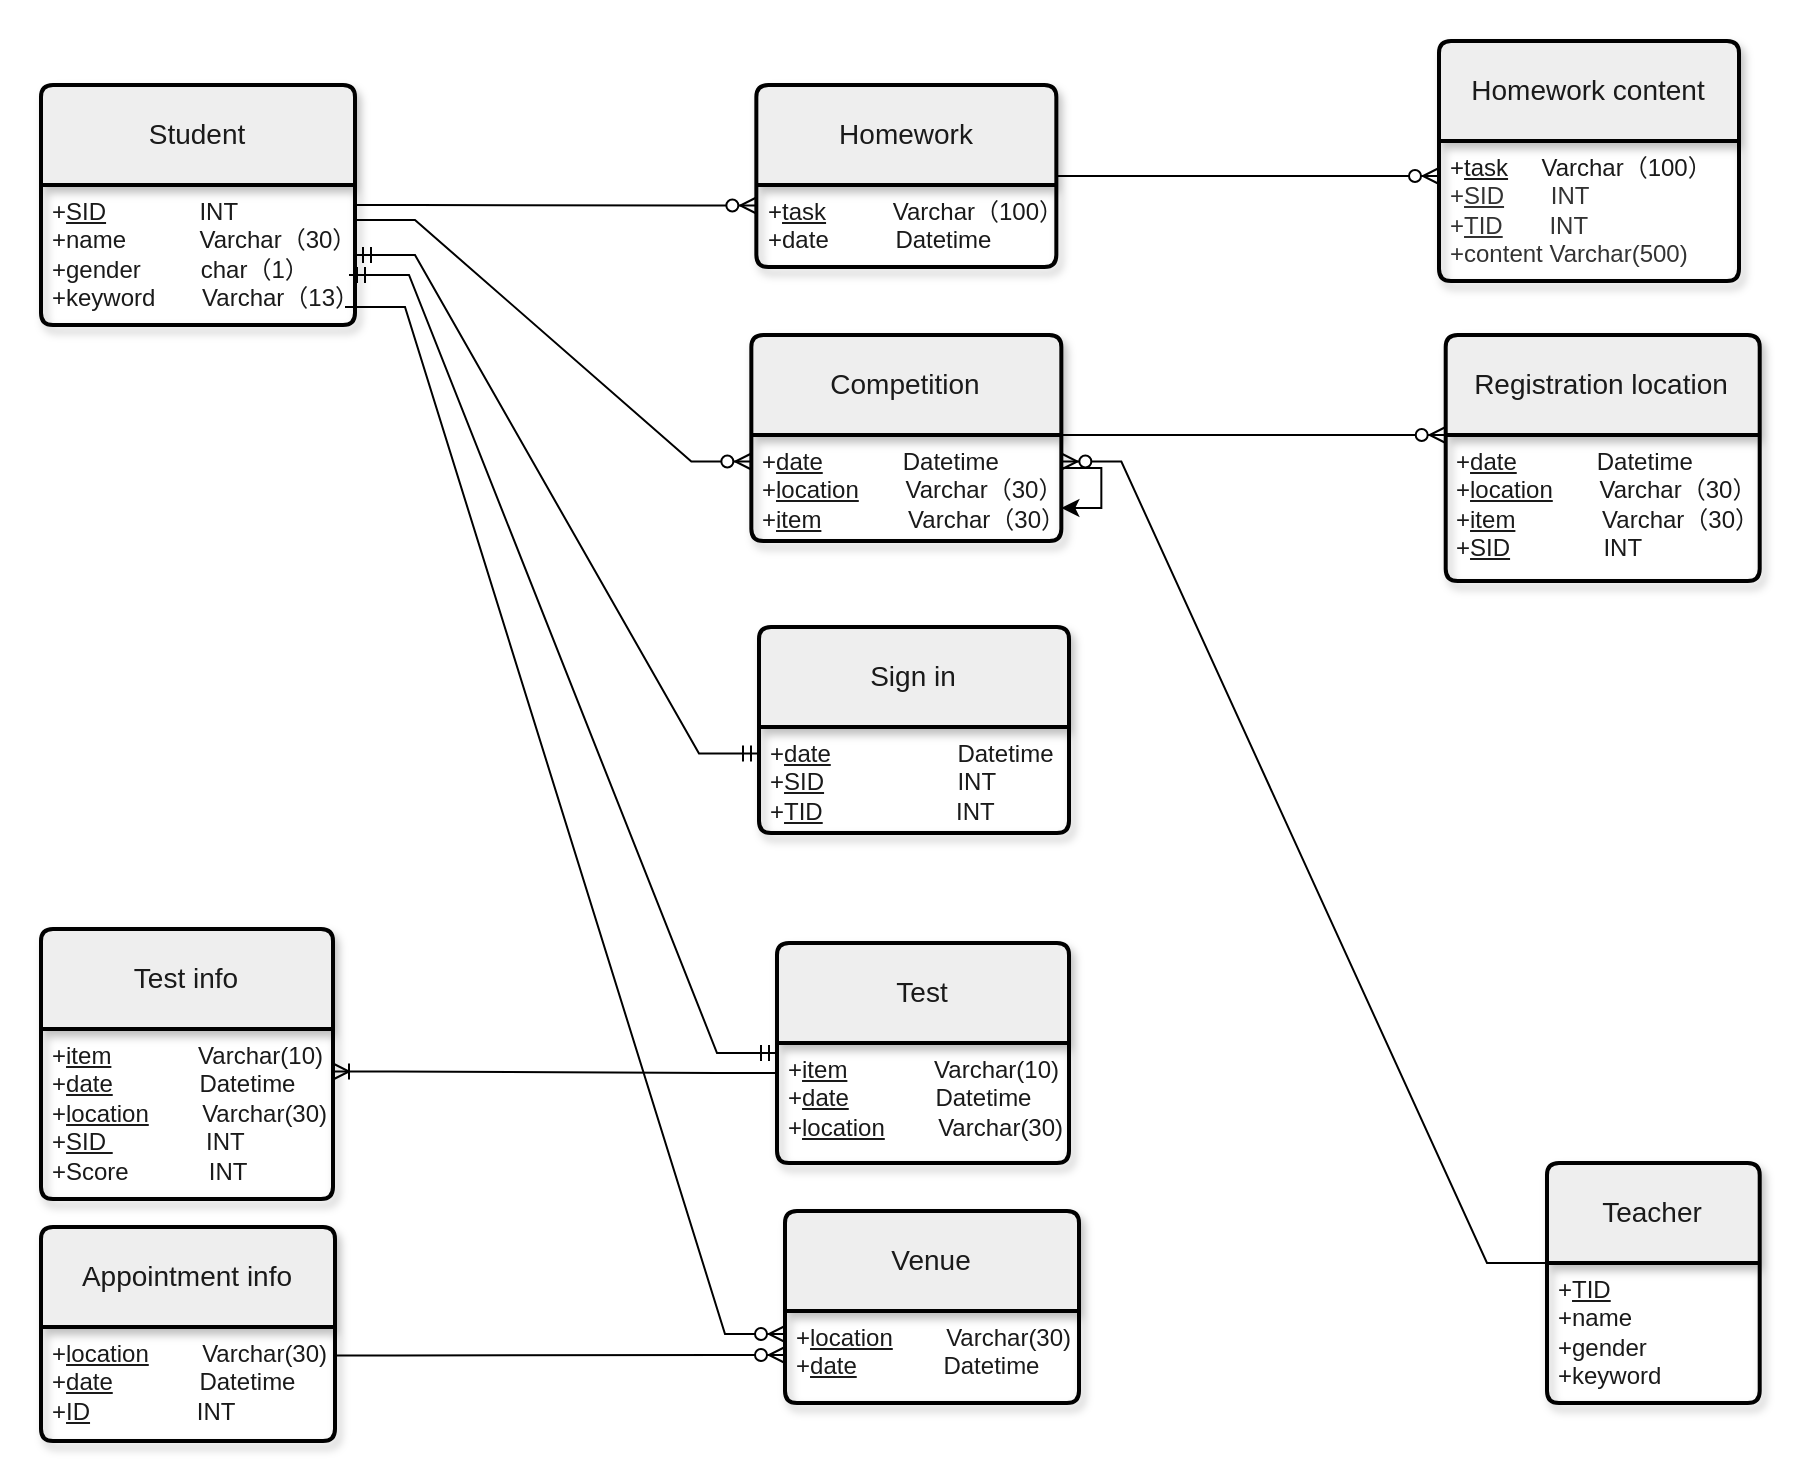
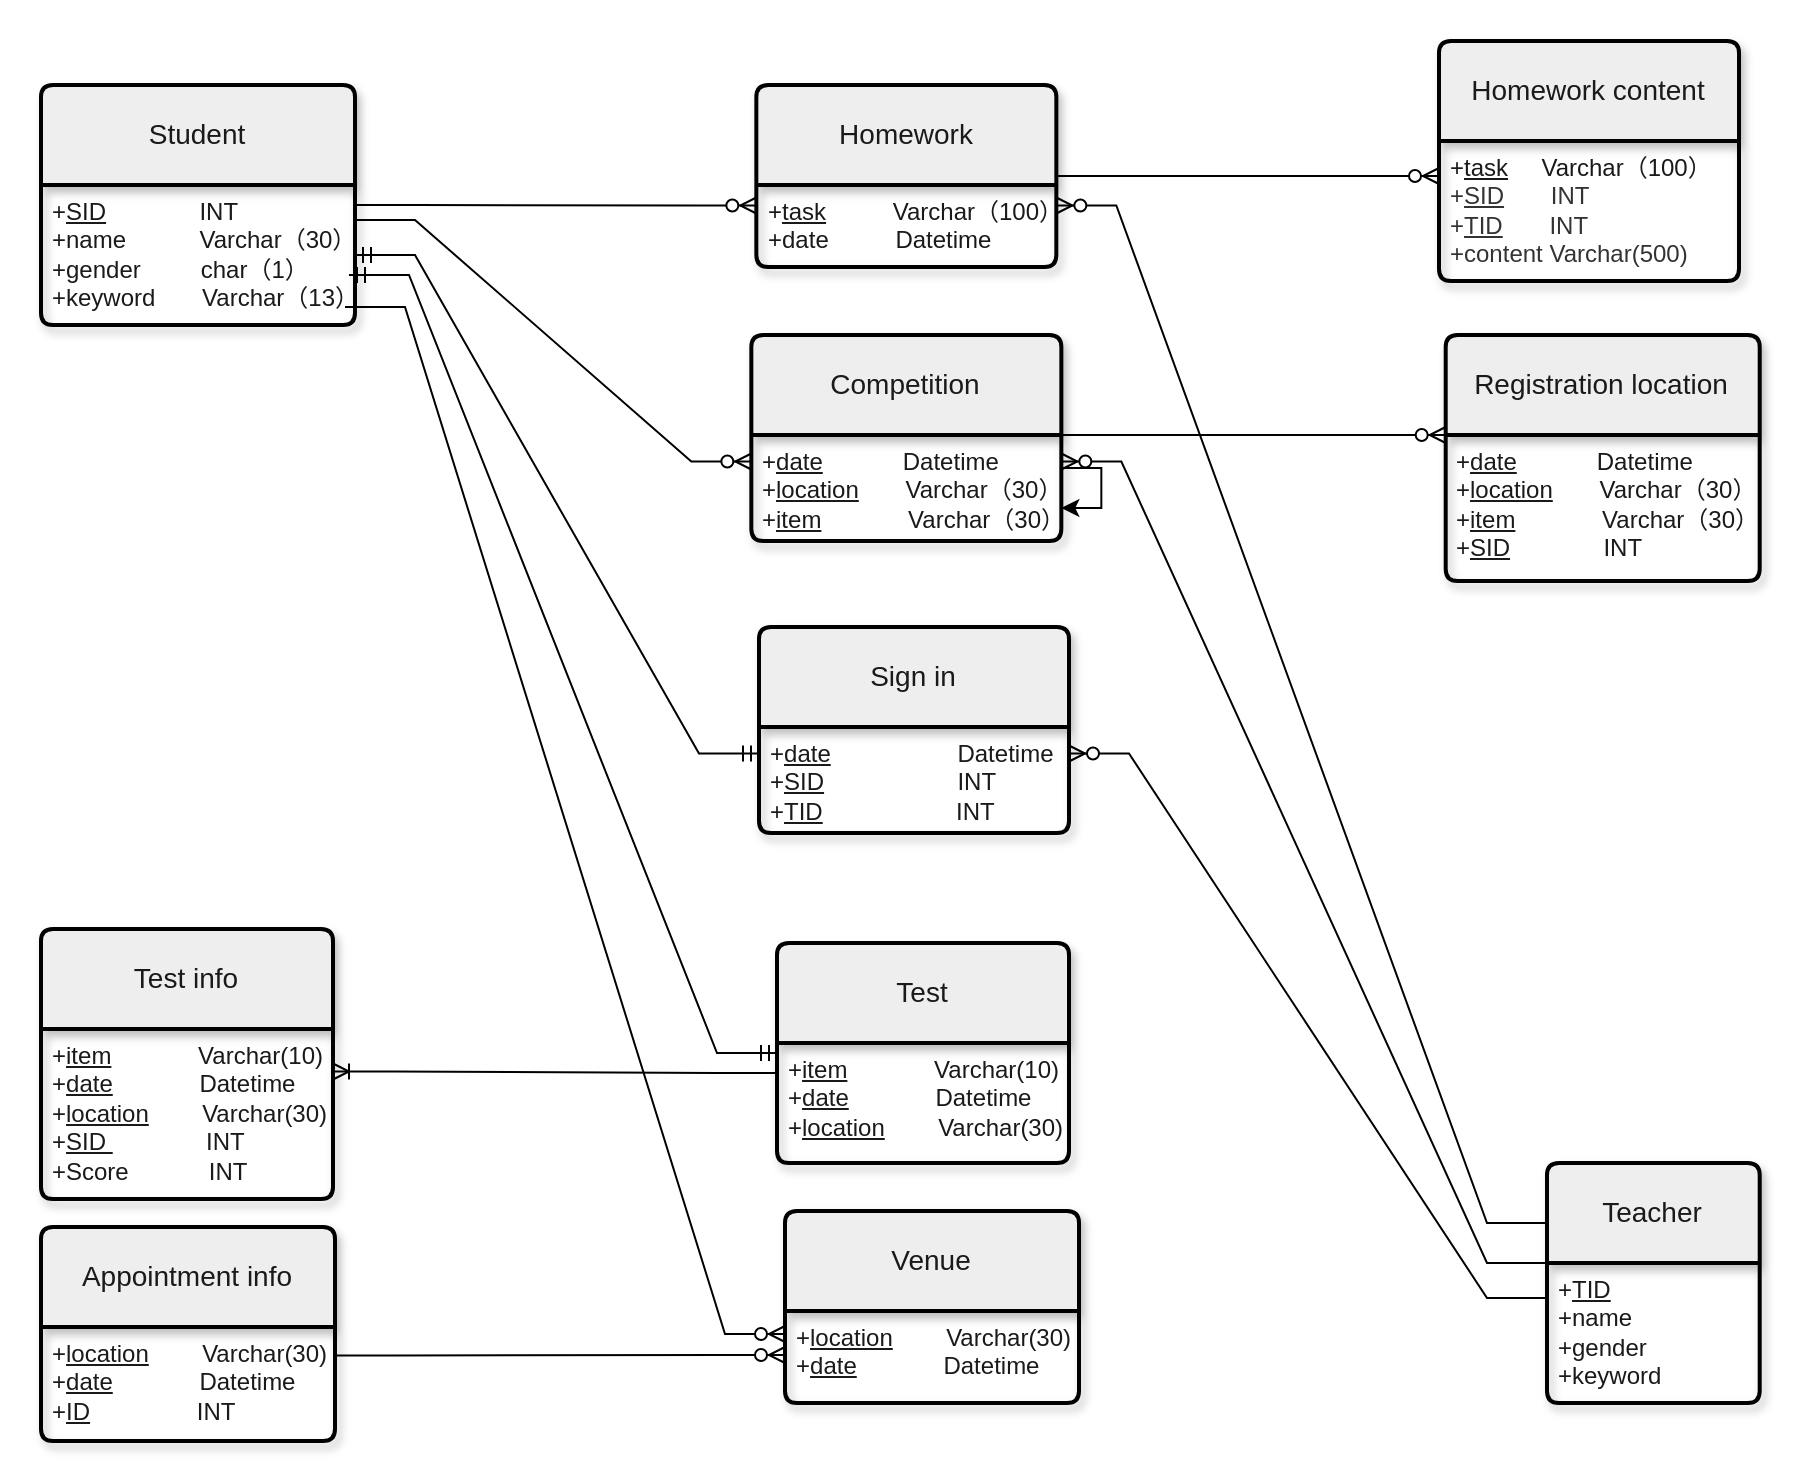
none -> (1302, 715)
none -> (1308, 1026)
